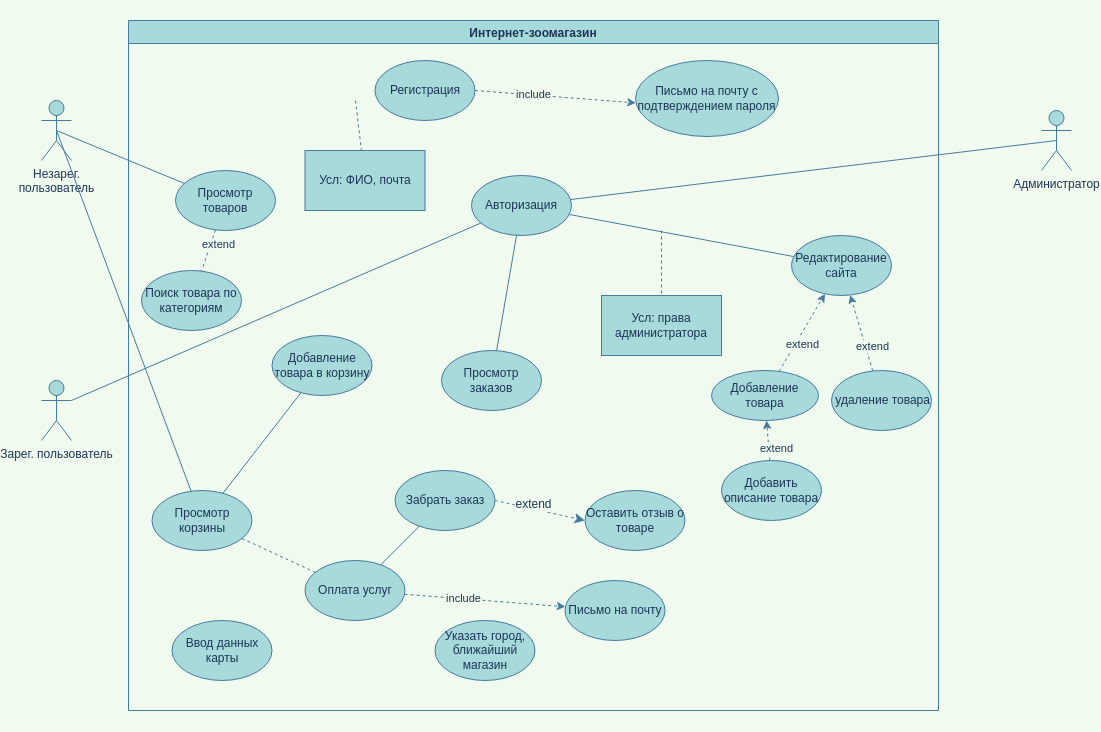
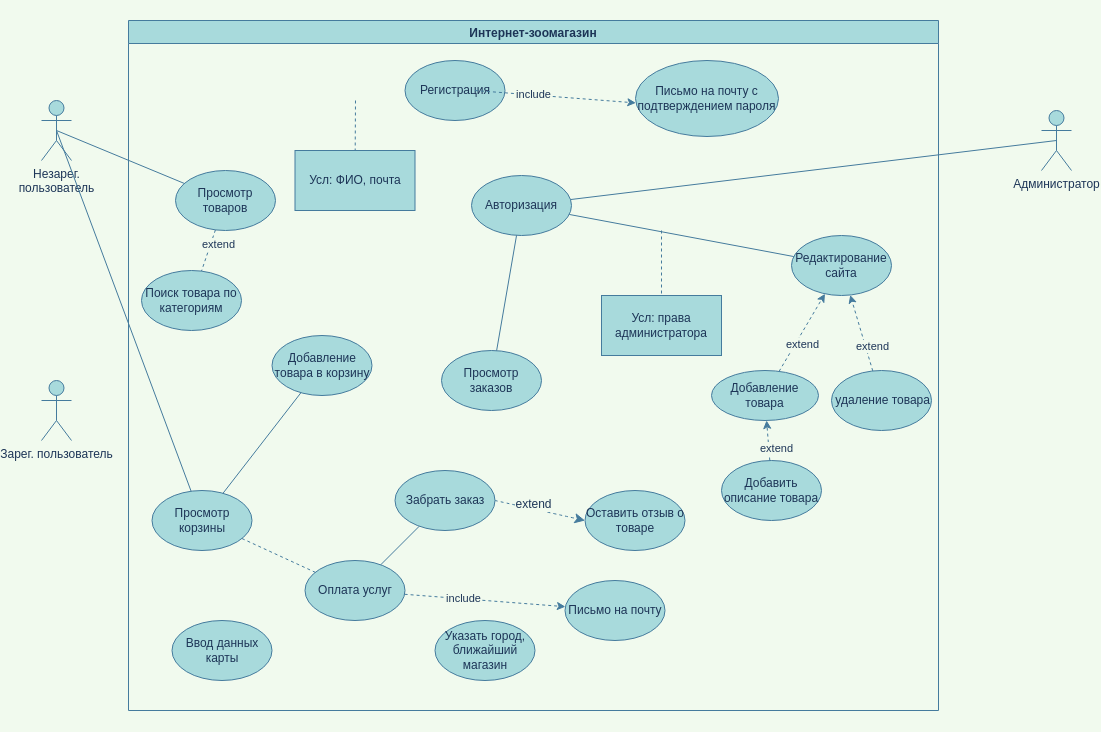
(425, 91) -> (455, 91)
(365, 181) -> (355, 181)
(276, 312) -> none
